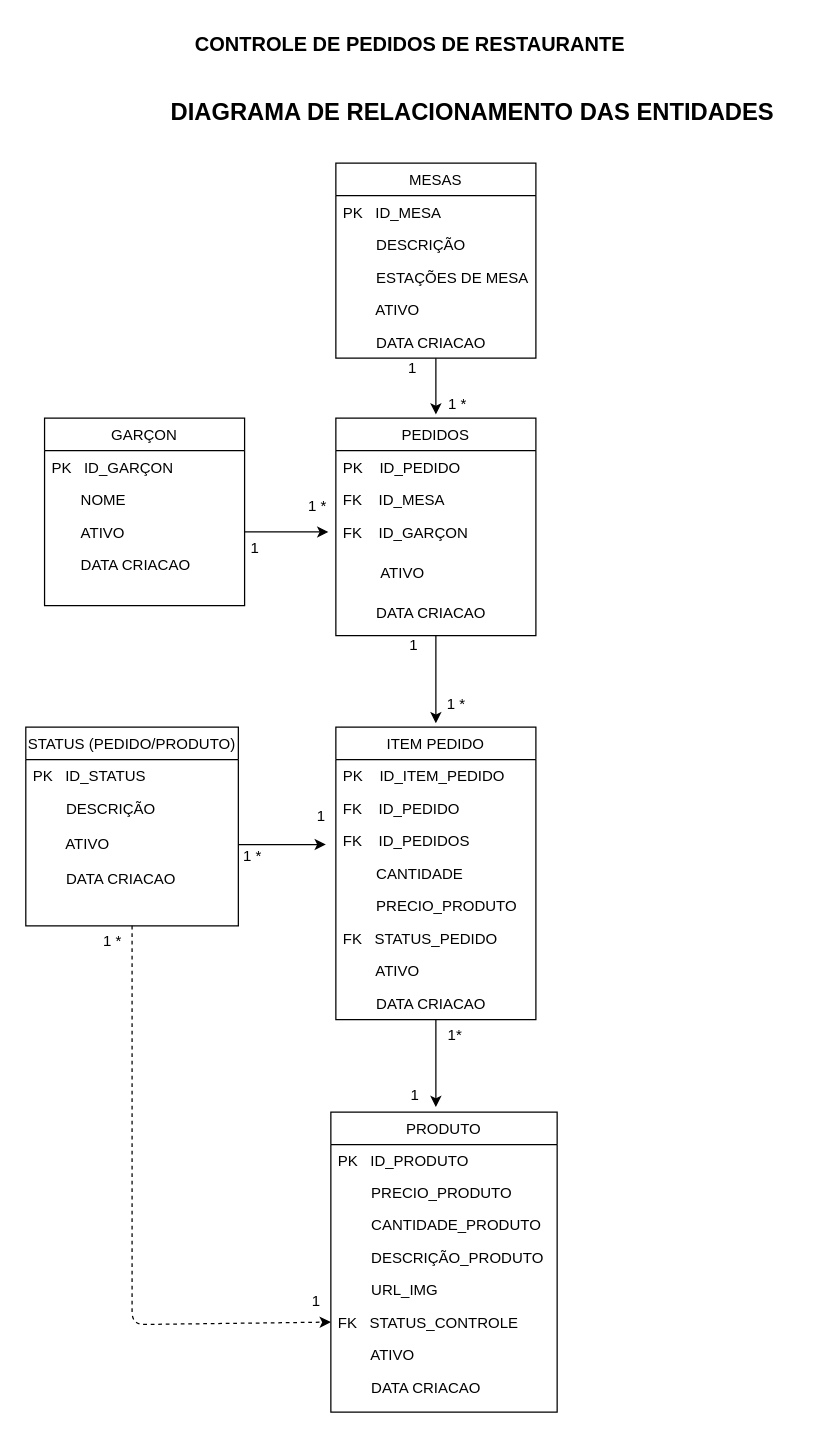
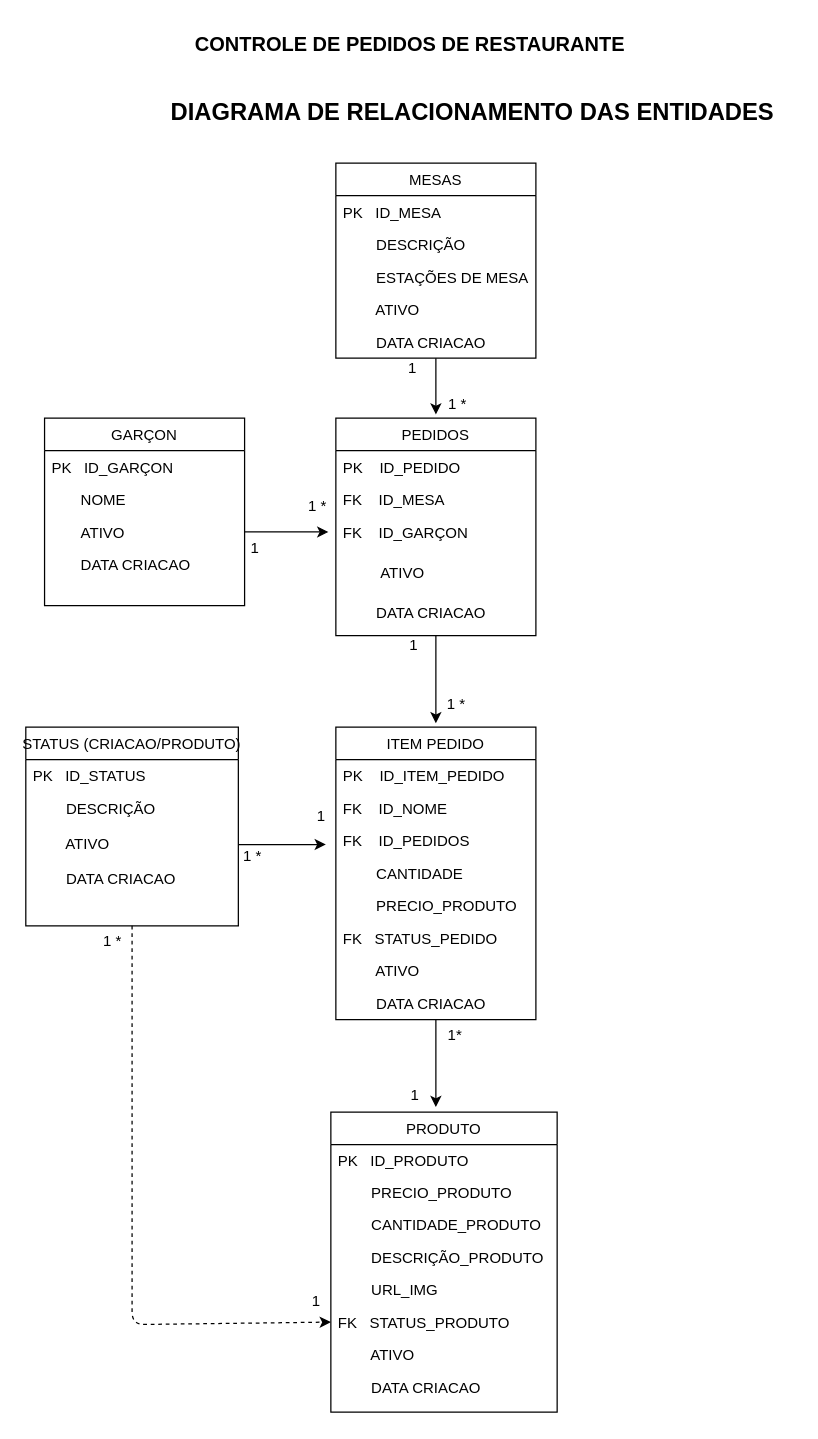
(131, 744) -> (131, 744)
(402, 809) -> (393, 809)
(420, 1323) -> (415, 1323)
